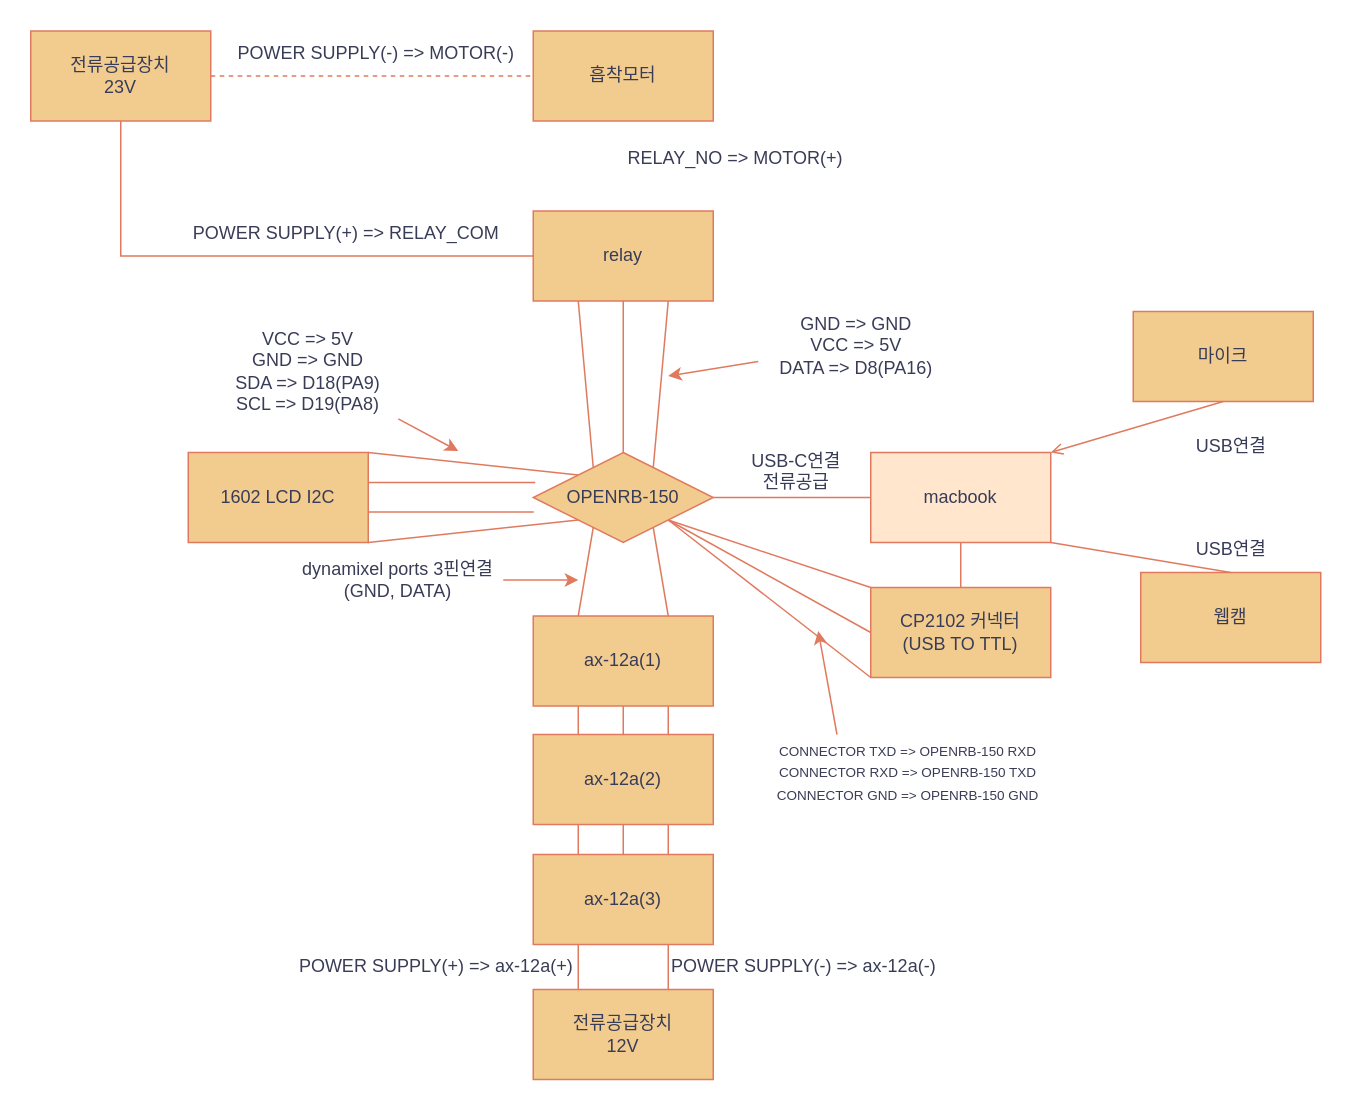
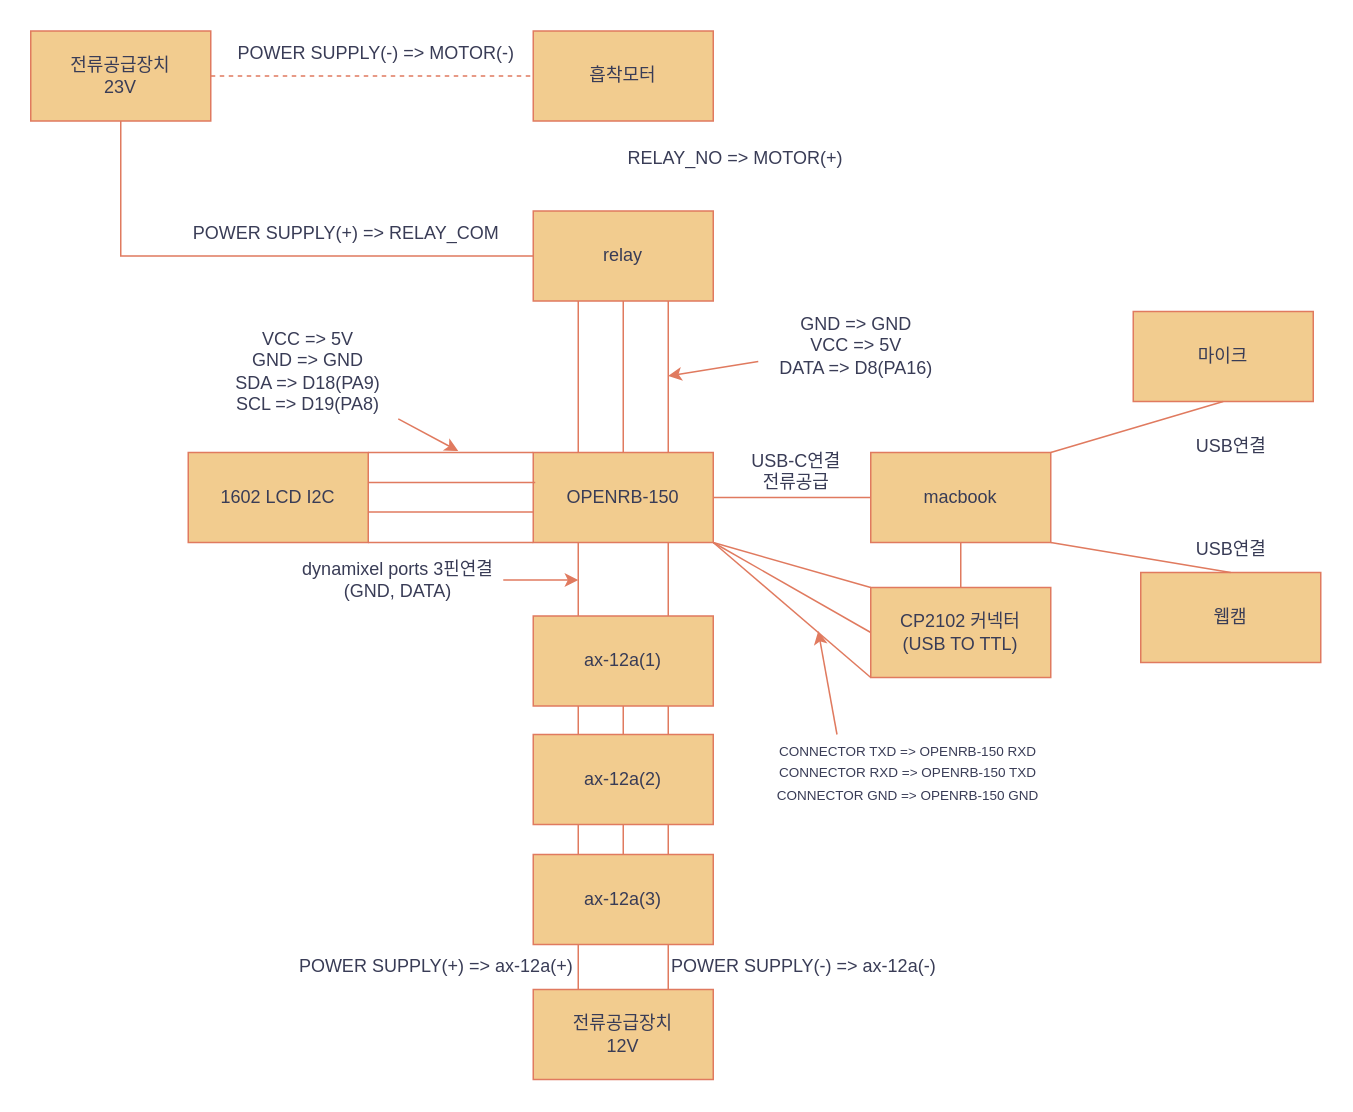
(1057, 450) -> (1056, 451)
(623, 497) -> (623, 497)
(961, 497) -> (961, 497)
